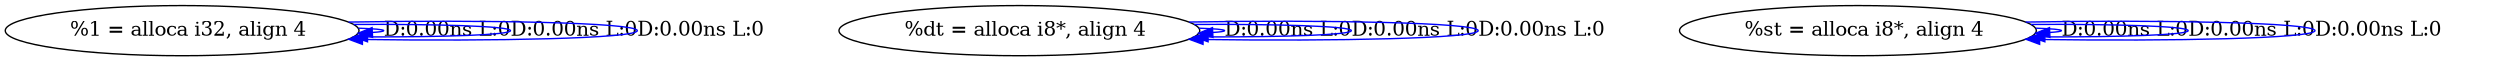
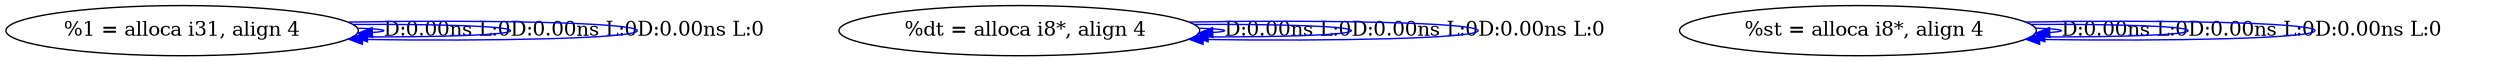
(182, 31) -> (182, 31)
